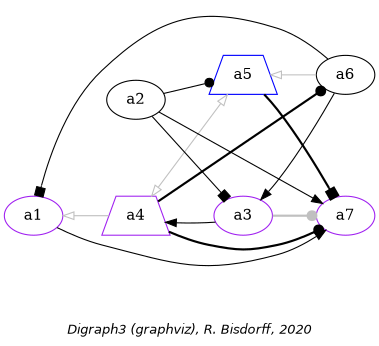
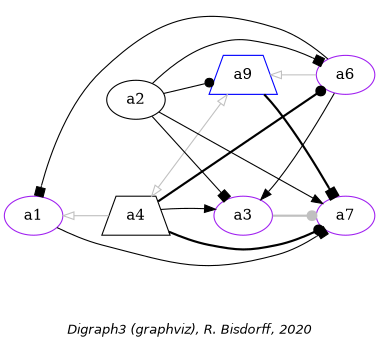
none -> (228, 41)
(243, 75) -> (243, 75)
(346, 75) -> (346, 75)
(136, 216) -> (136, 216)
(196, 223) -> (183, 208)
(187, 264) -> (187, 264)
